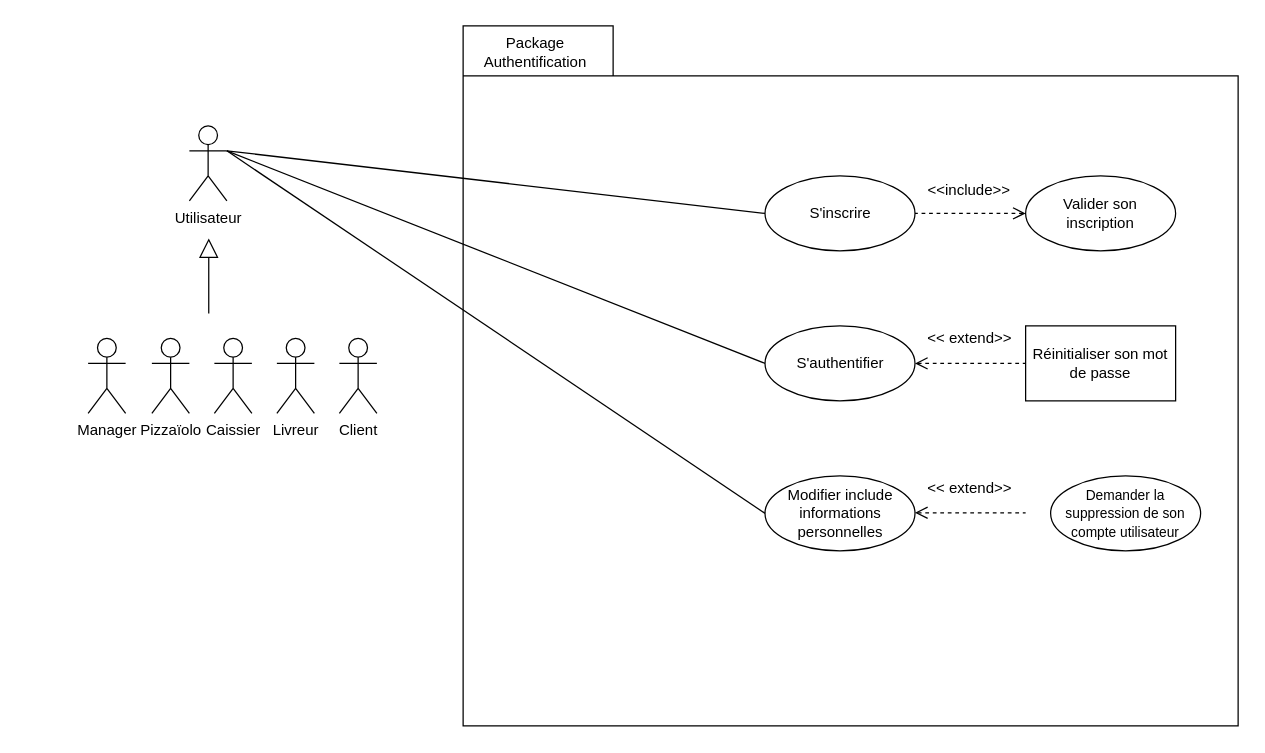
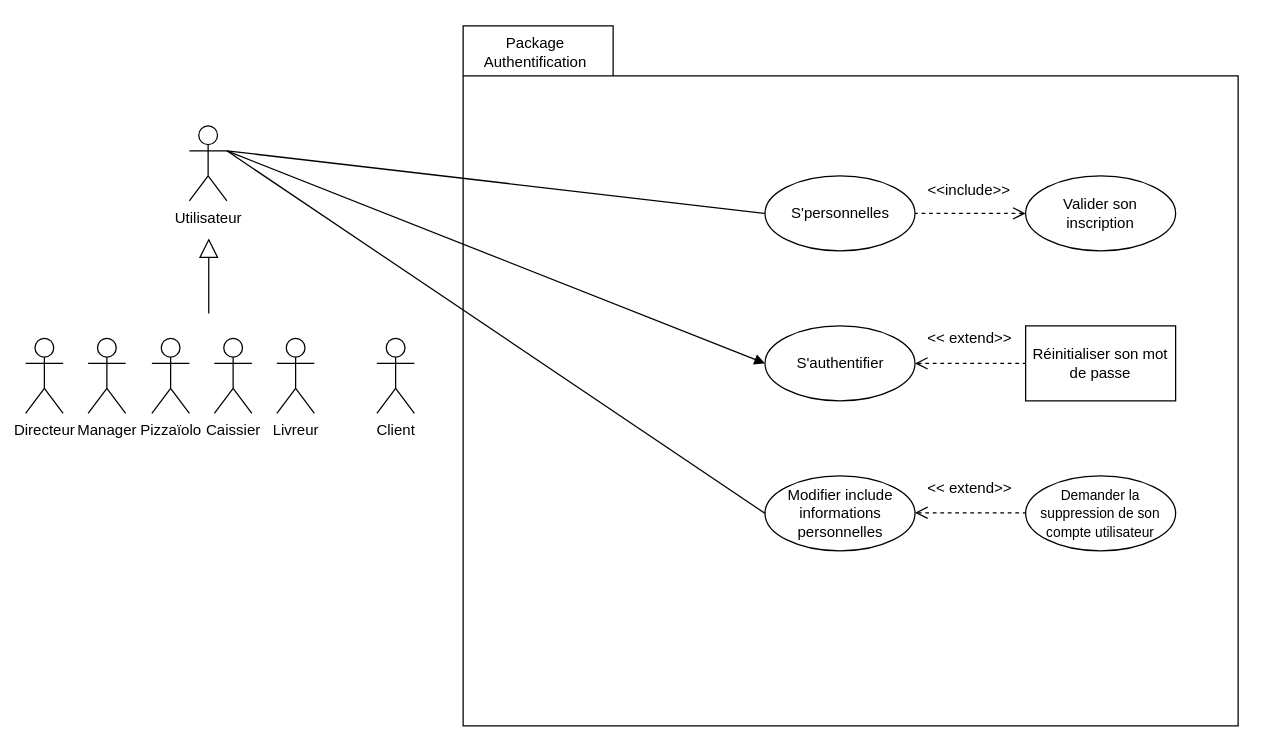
(841, 213) -> (841, 213)
(758, 361) -> (754, 359)
none -> (44, 376)
(358, 376) -> (396, 376)
(1126, 513) -> (1101, 513)
